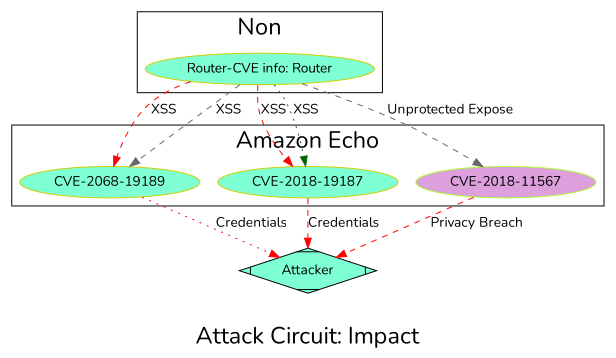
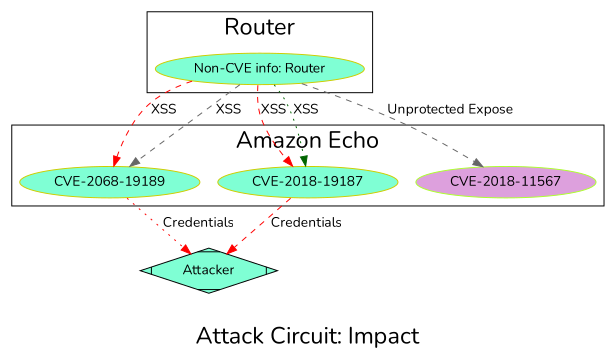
(260, 28) -> (260, 28)
(260, 69) -> (260, 69)
(409, 225) -> none
